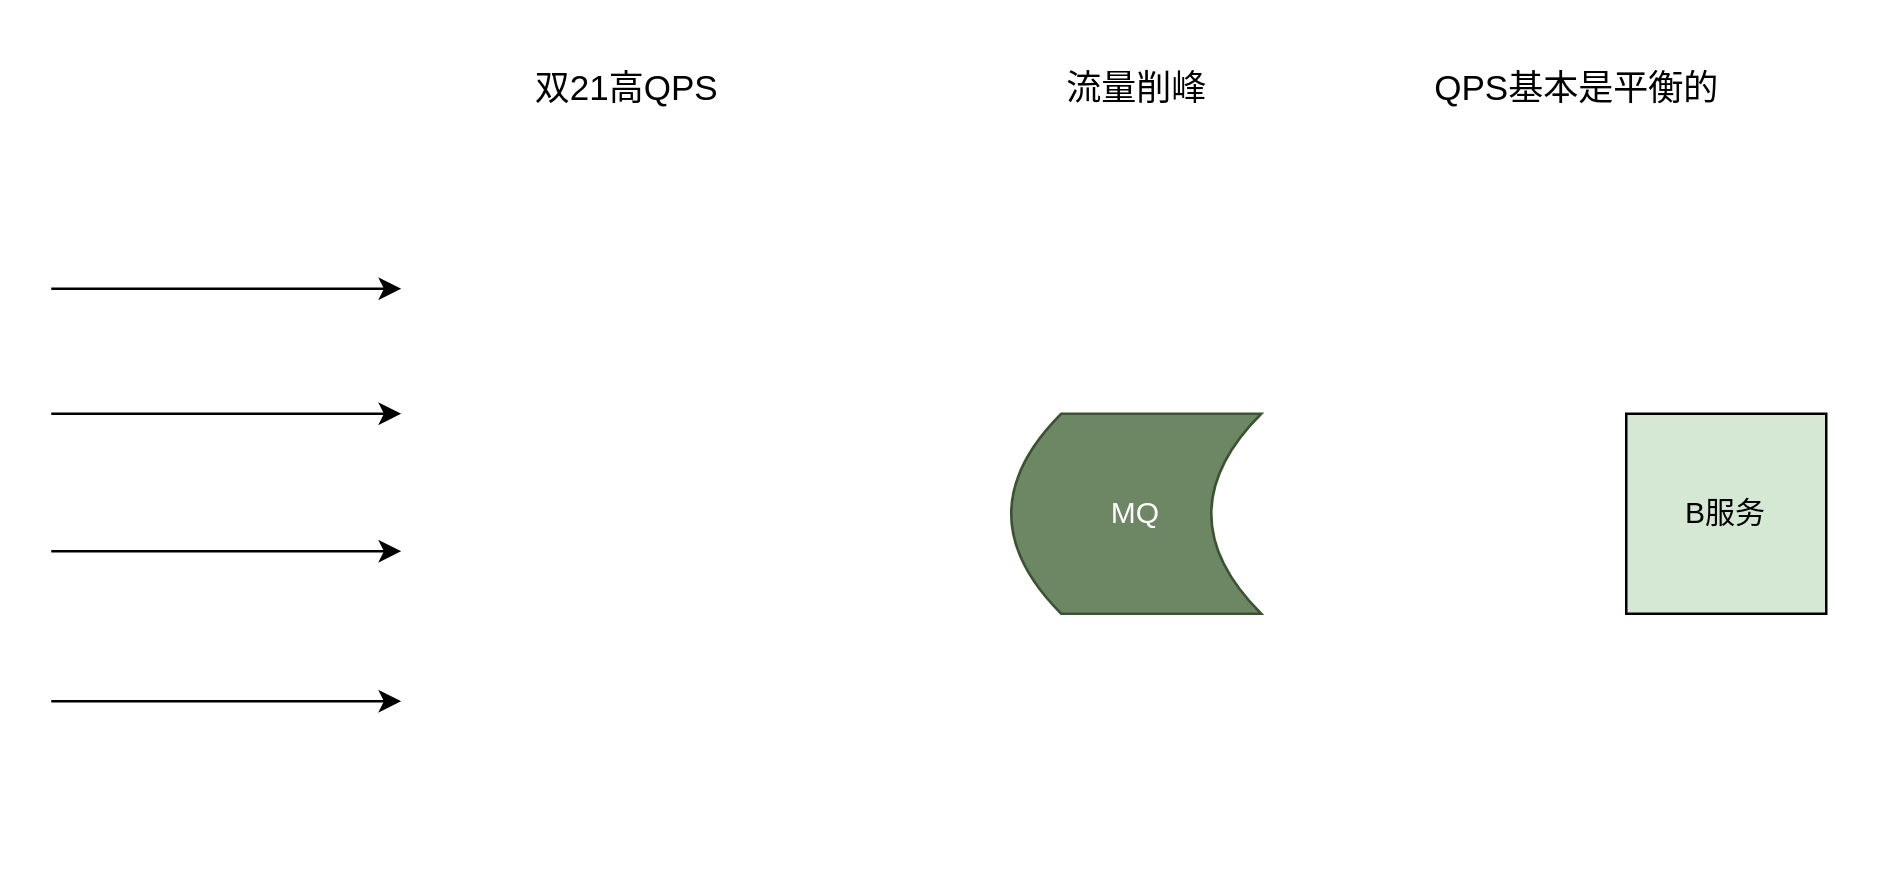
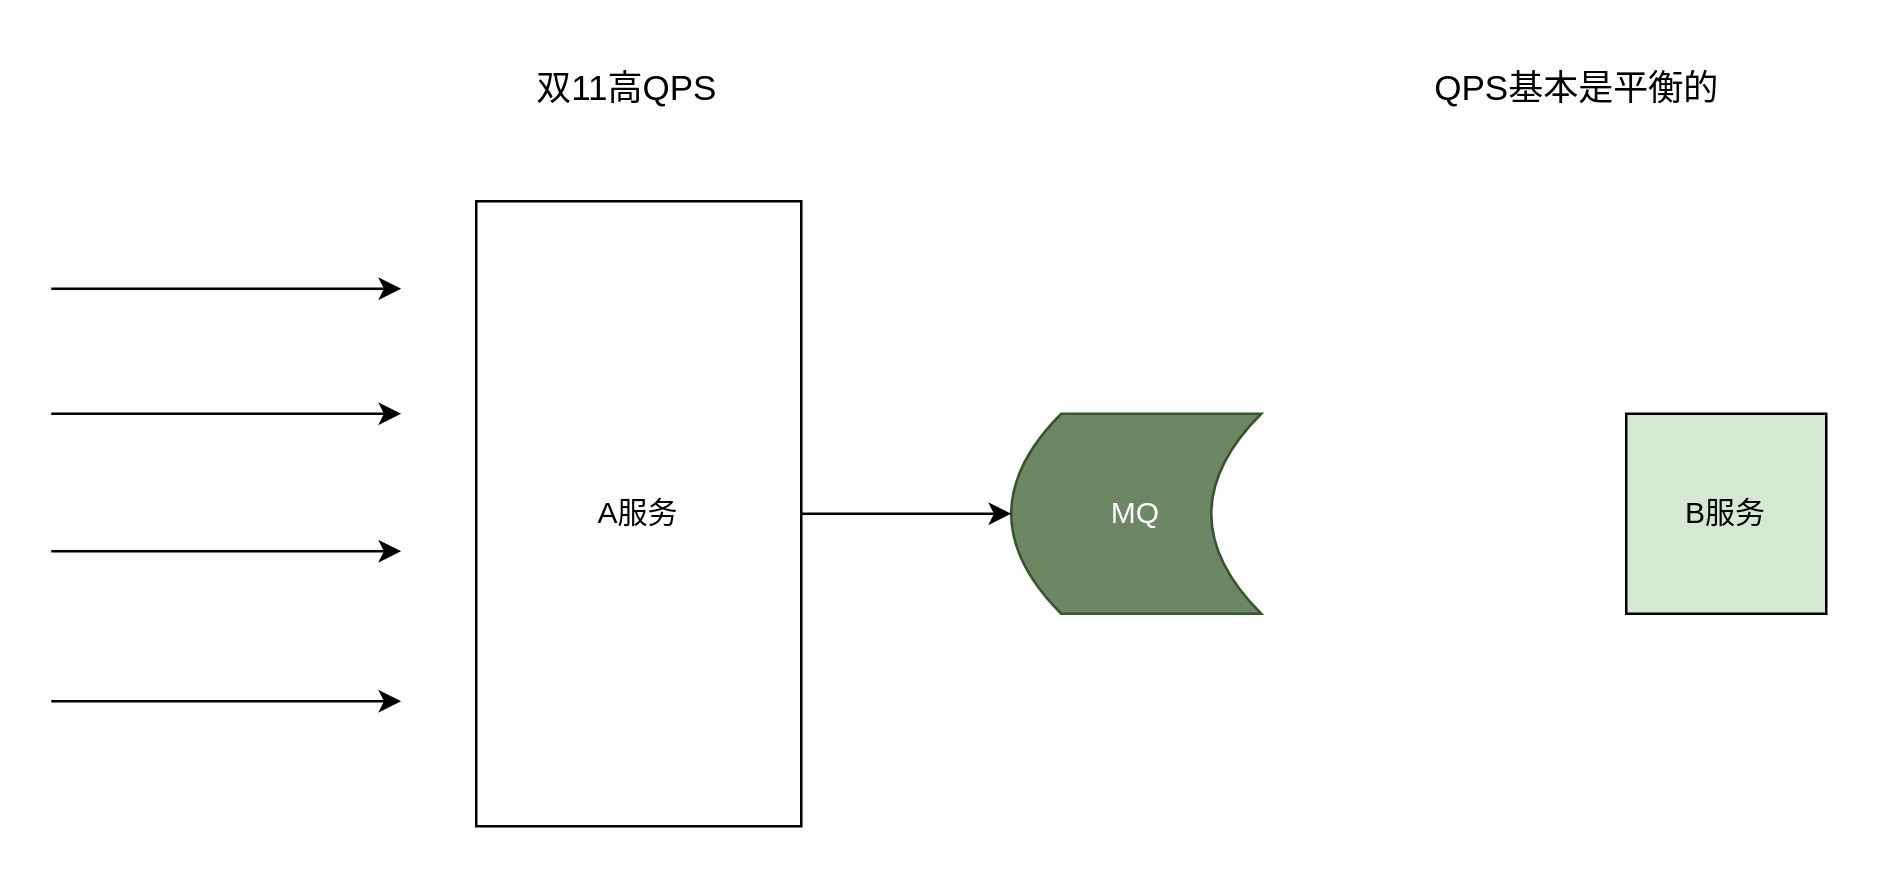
(628, 89) -> (628, 89)
(1136, 89) -> none
none -> (639, 514)
none -> (898, 514)
